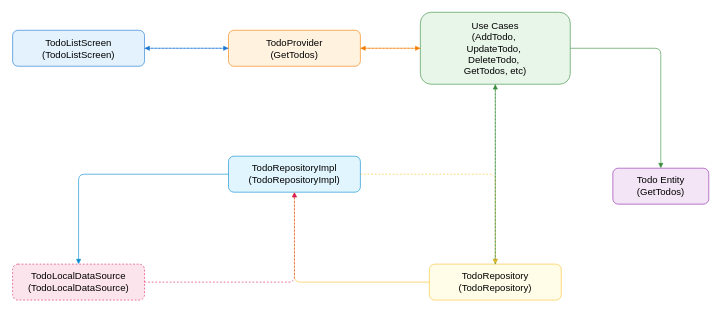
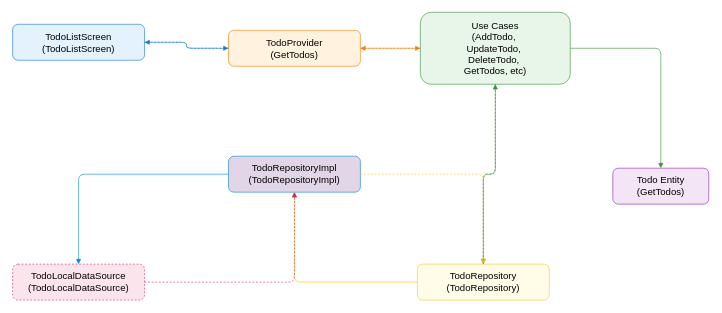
(78, 48) -> (78, 42)
(294, 174) -> (294, 174)
(495, 282) -> (483, 282)
